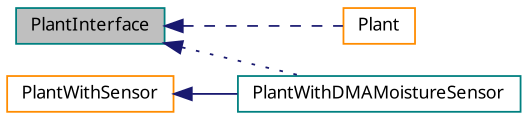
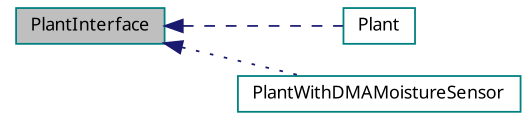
(379, 26) -> (379, 26)
(90, 94) -> none
